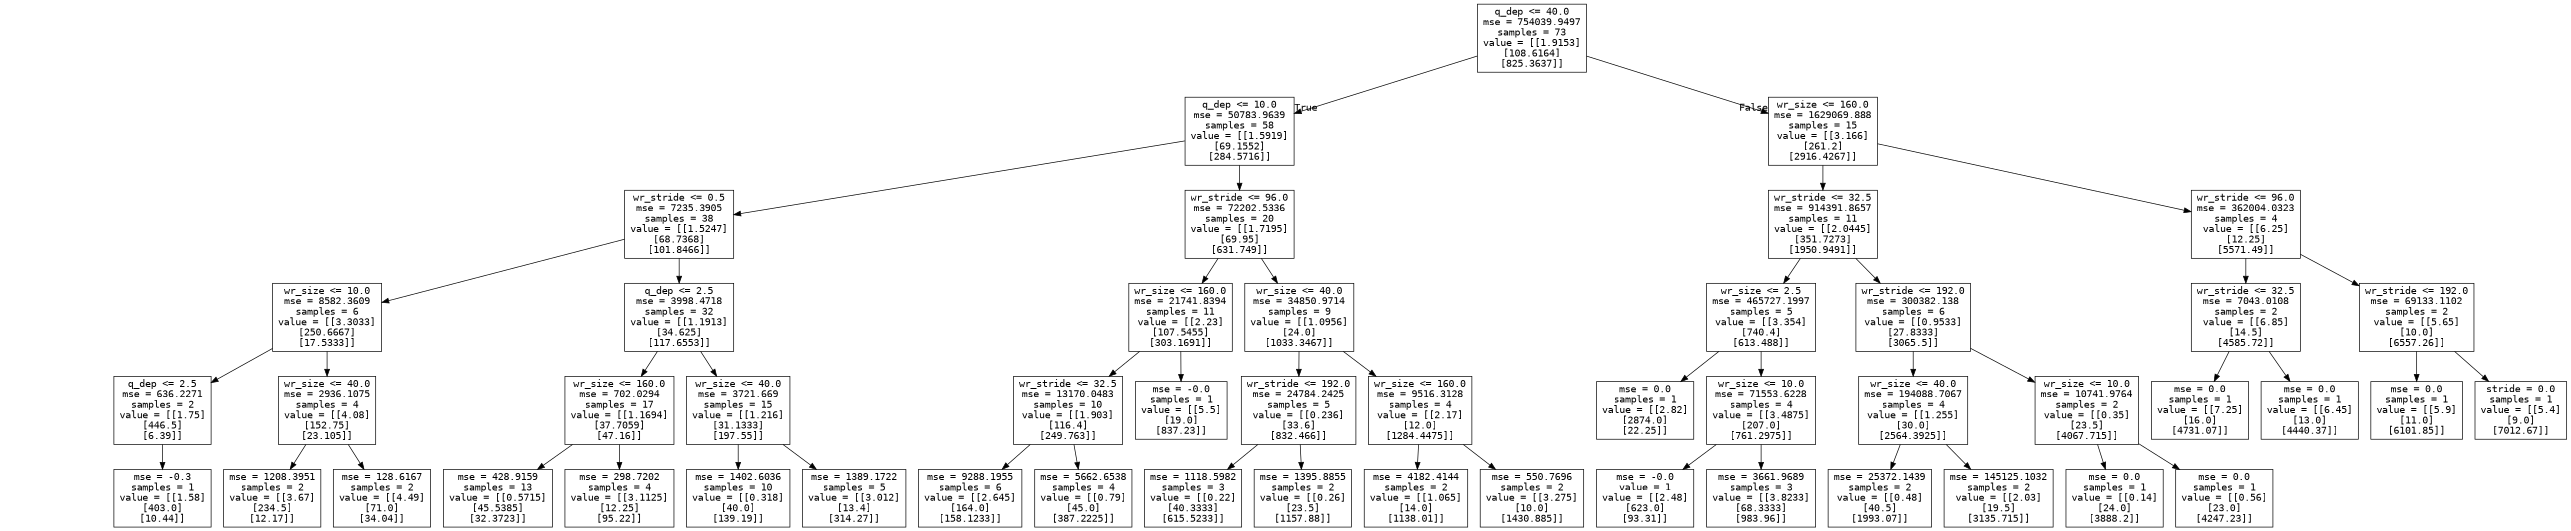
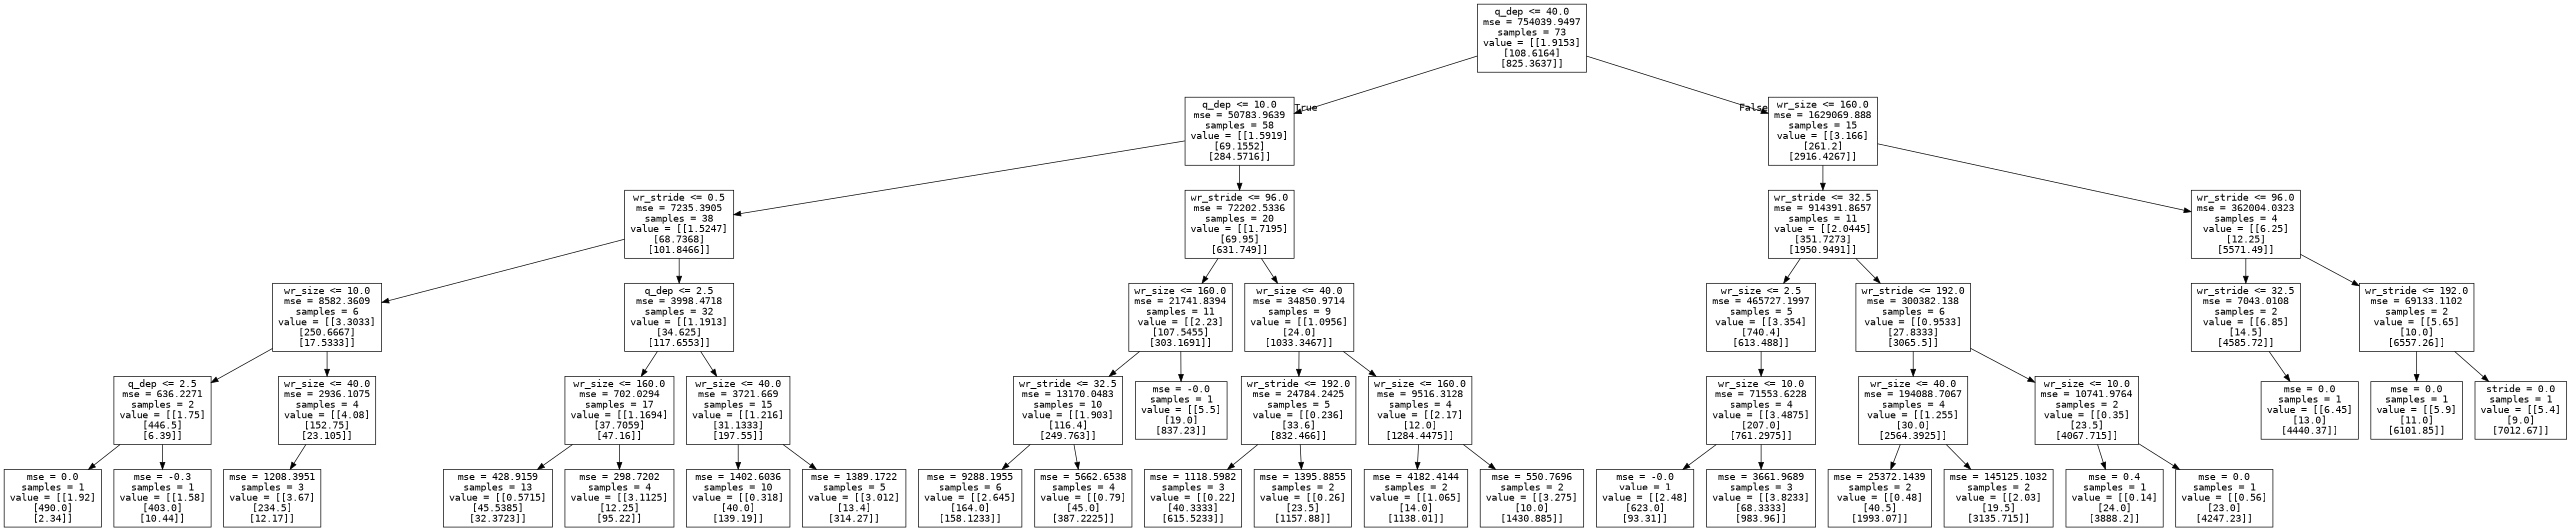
(1645, 410) -> none
(2200, 410) -> none
none -> (53, 498)
(272, 498) -> (272, 498)
(382, 498) -> none
(2115, 498) -> (2115, 498)
